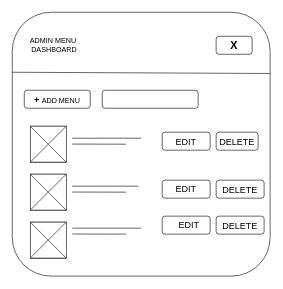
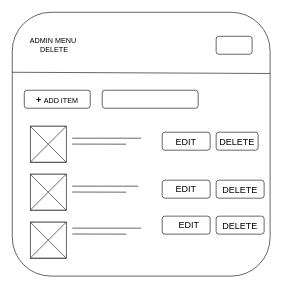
(54, 45) -> (54, 45)
(234, 45) -> none
(57, 99) -> (57, 99)
